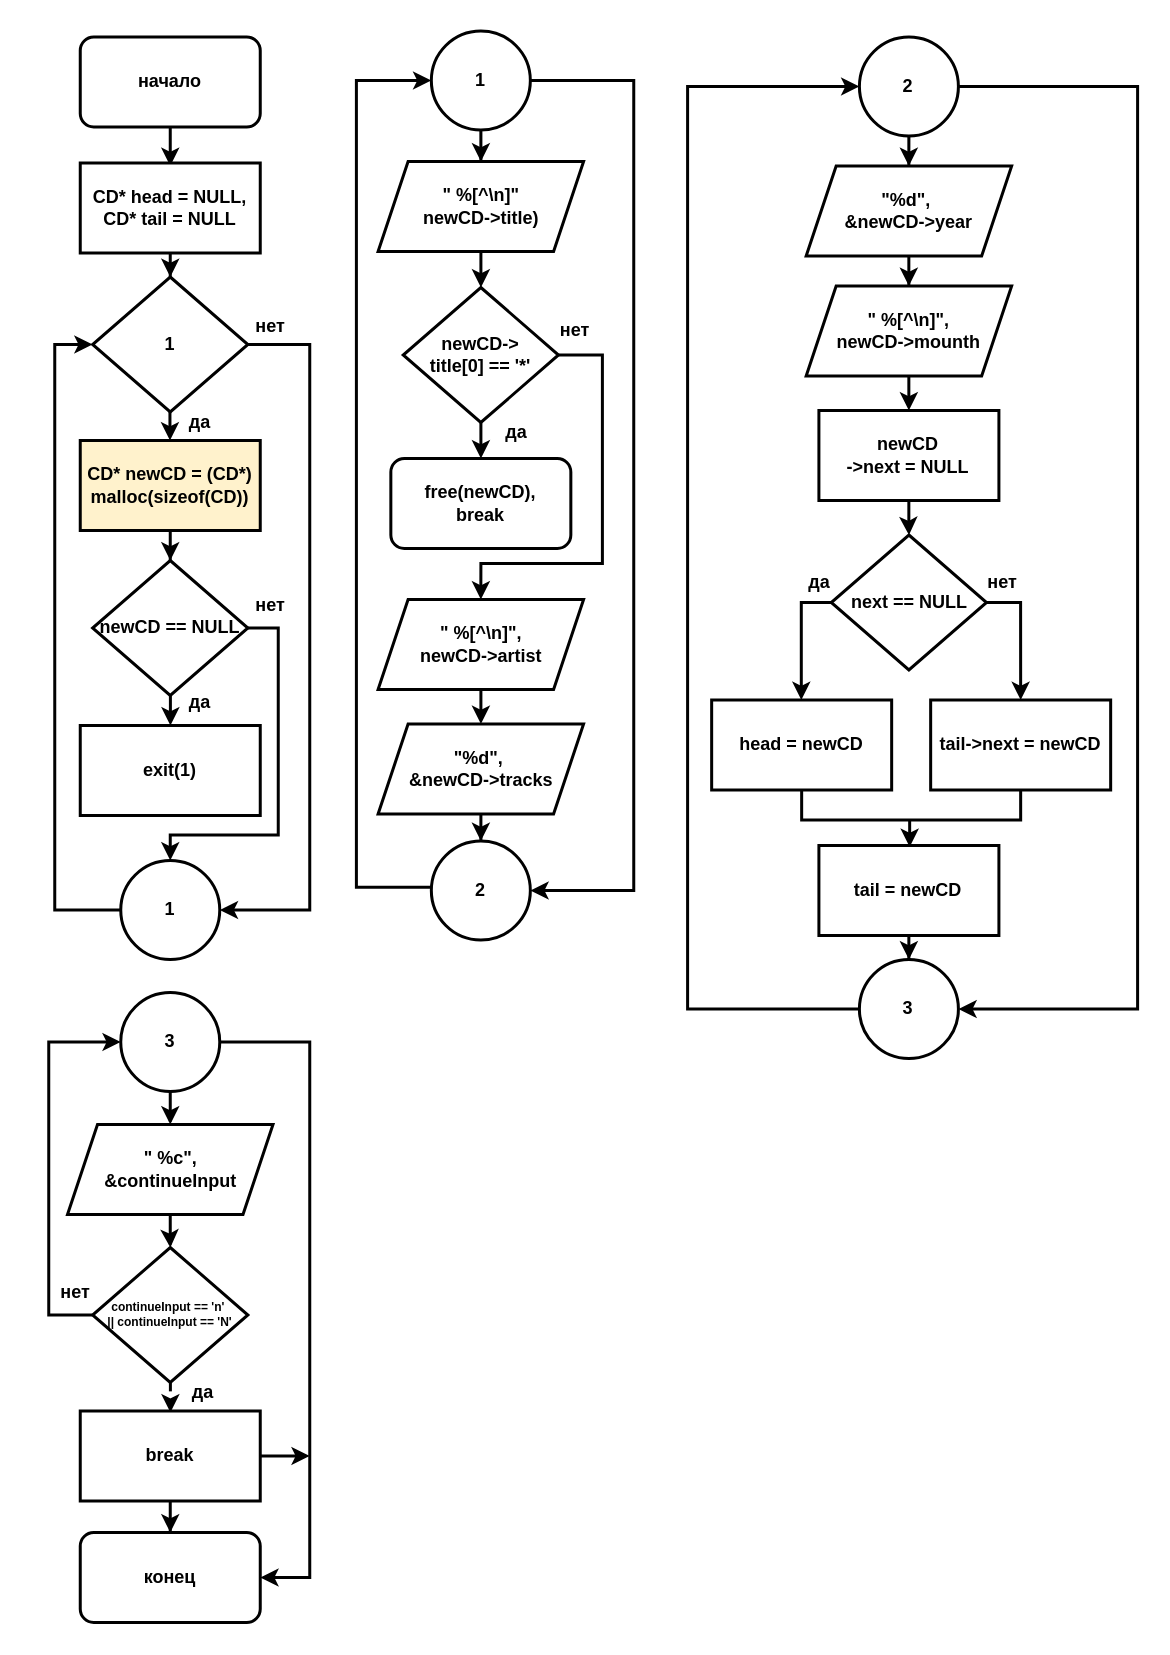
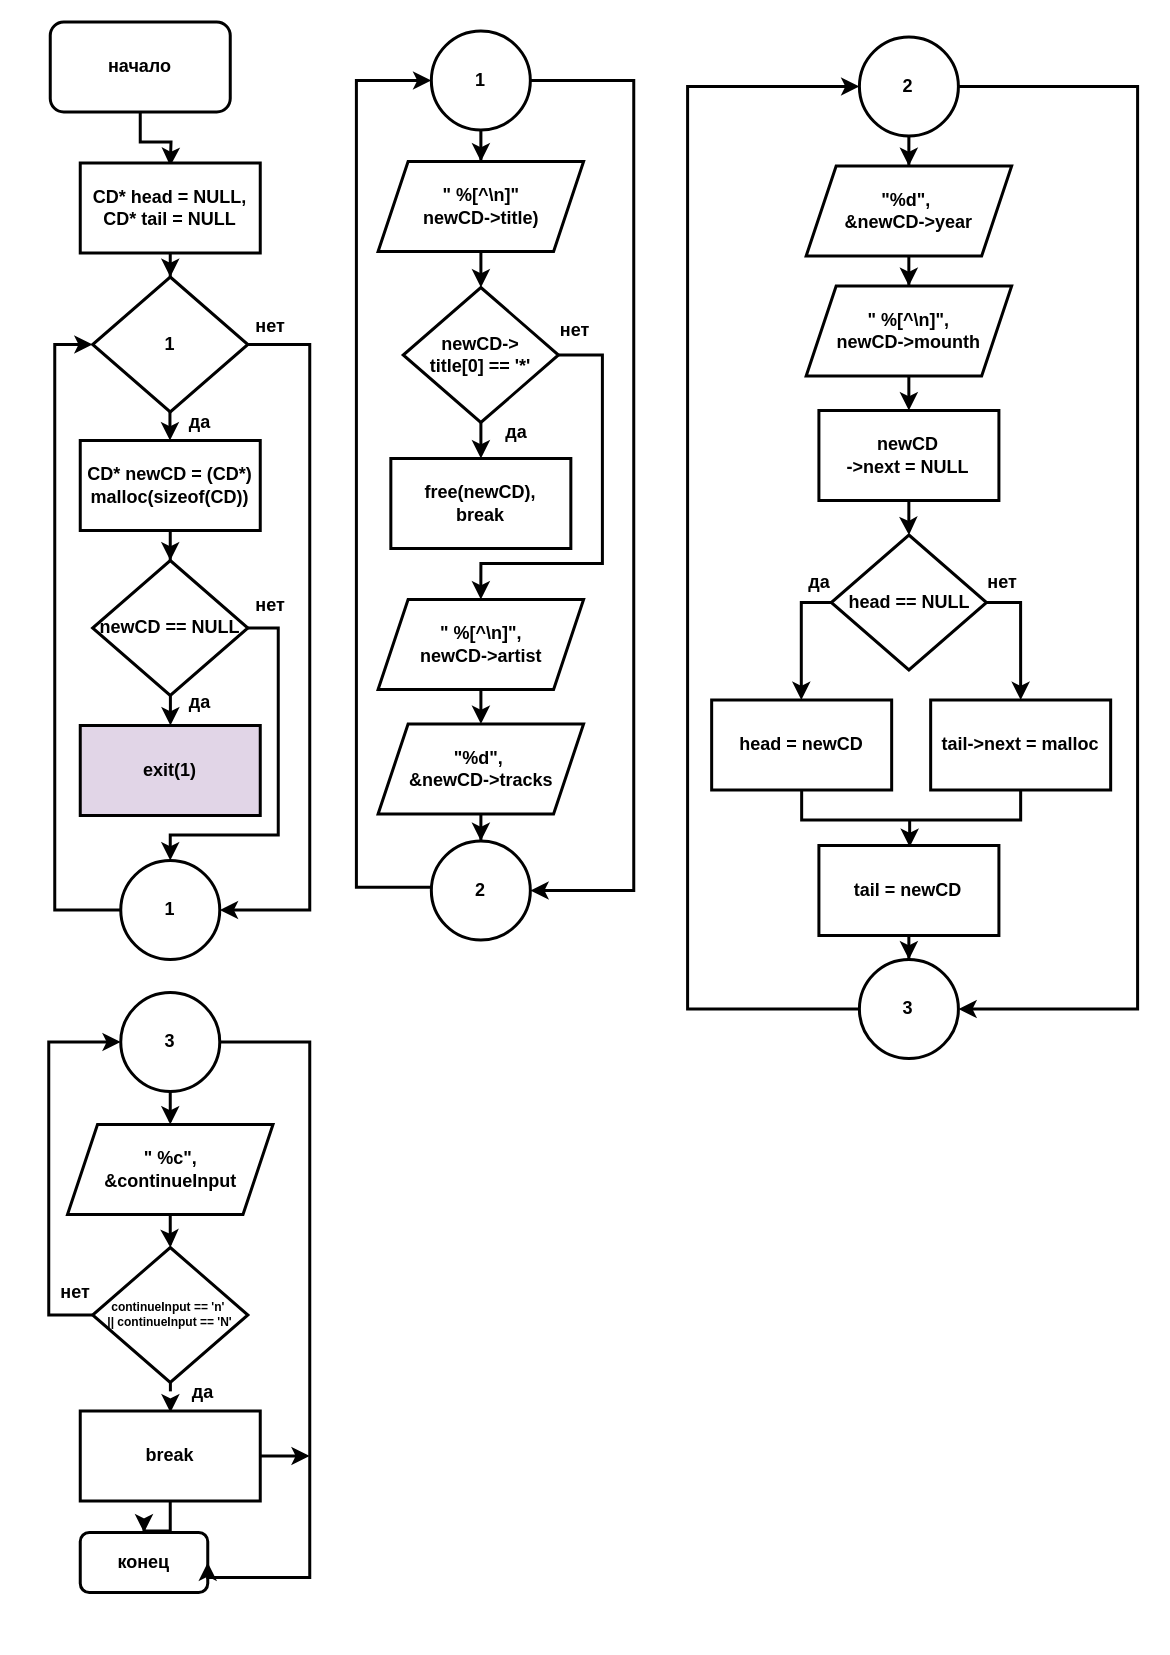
(170, 82) -> (140, 67)
(170, 485) -> (170, 485)
(481, 503) -> (481, 503)
(910, 602) -> (910, 602)
(1021, 745) -> (1021, 745)
(170, 770) -> (170, 770)
(170, 1577) -> (144, 1562)
